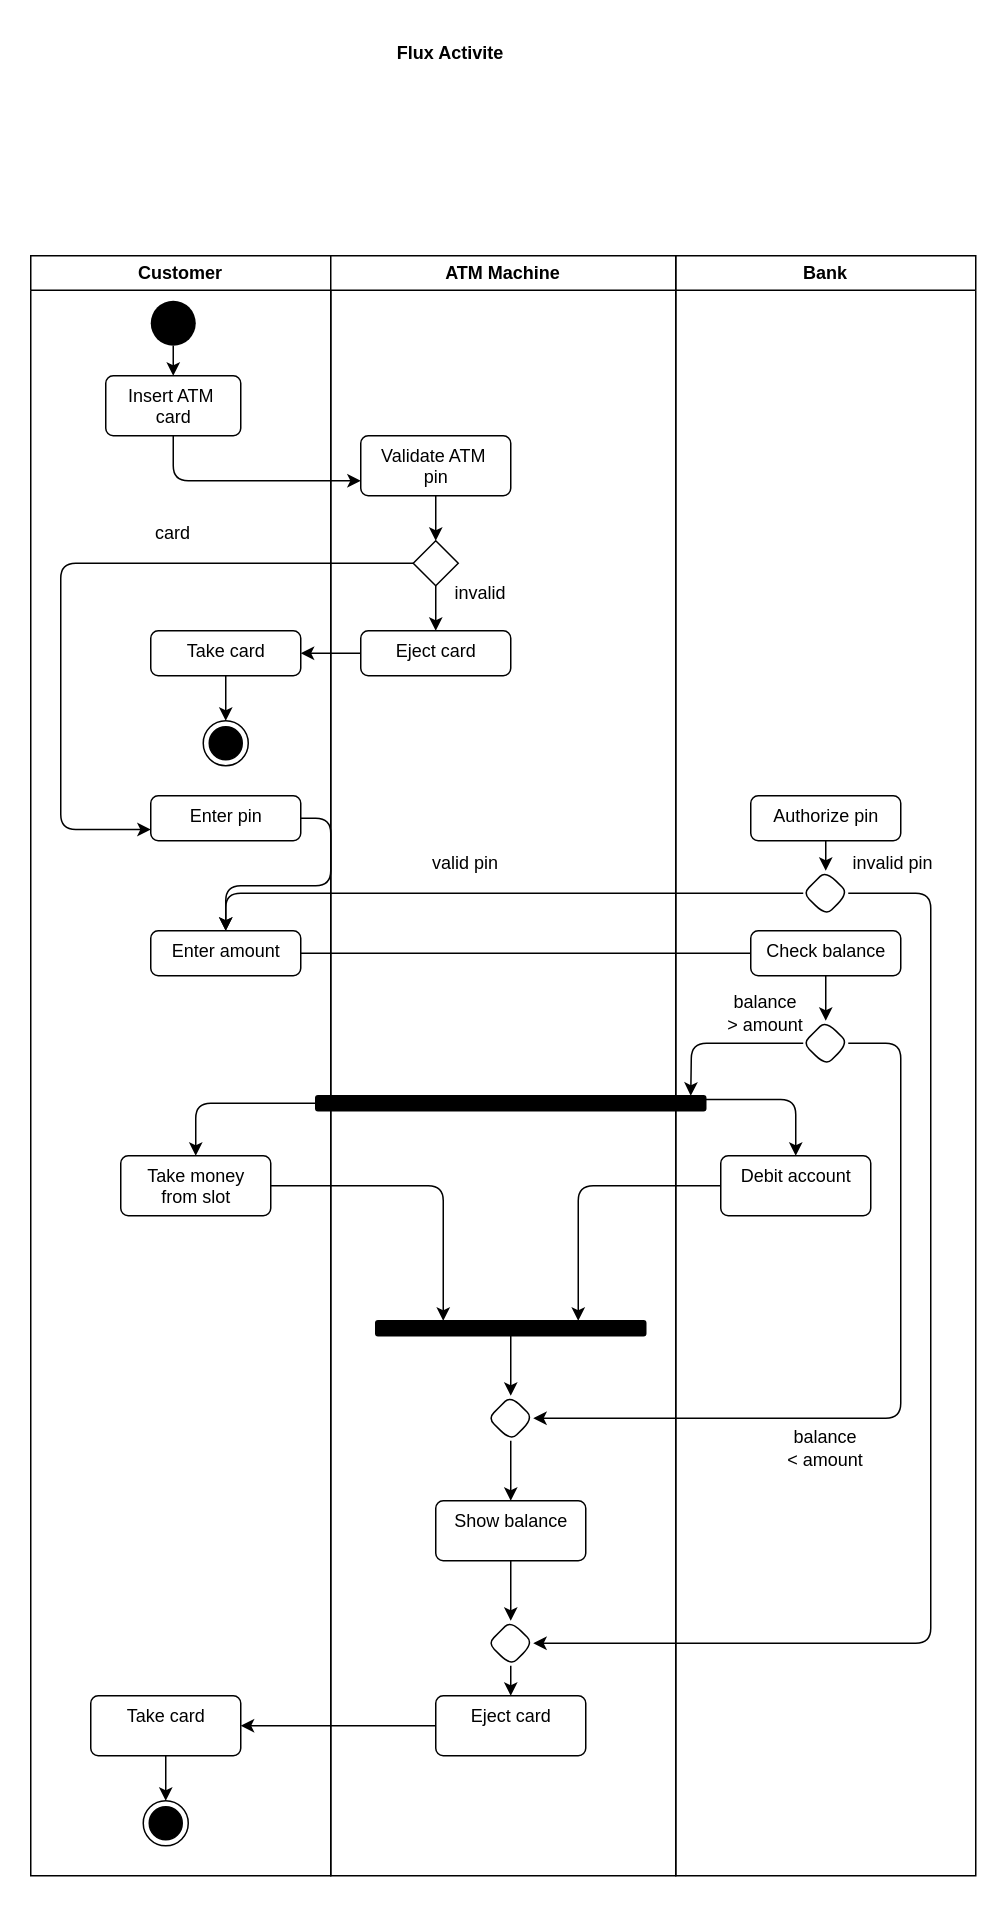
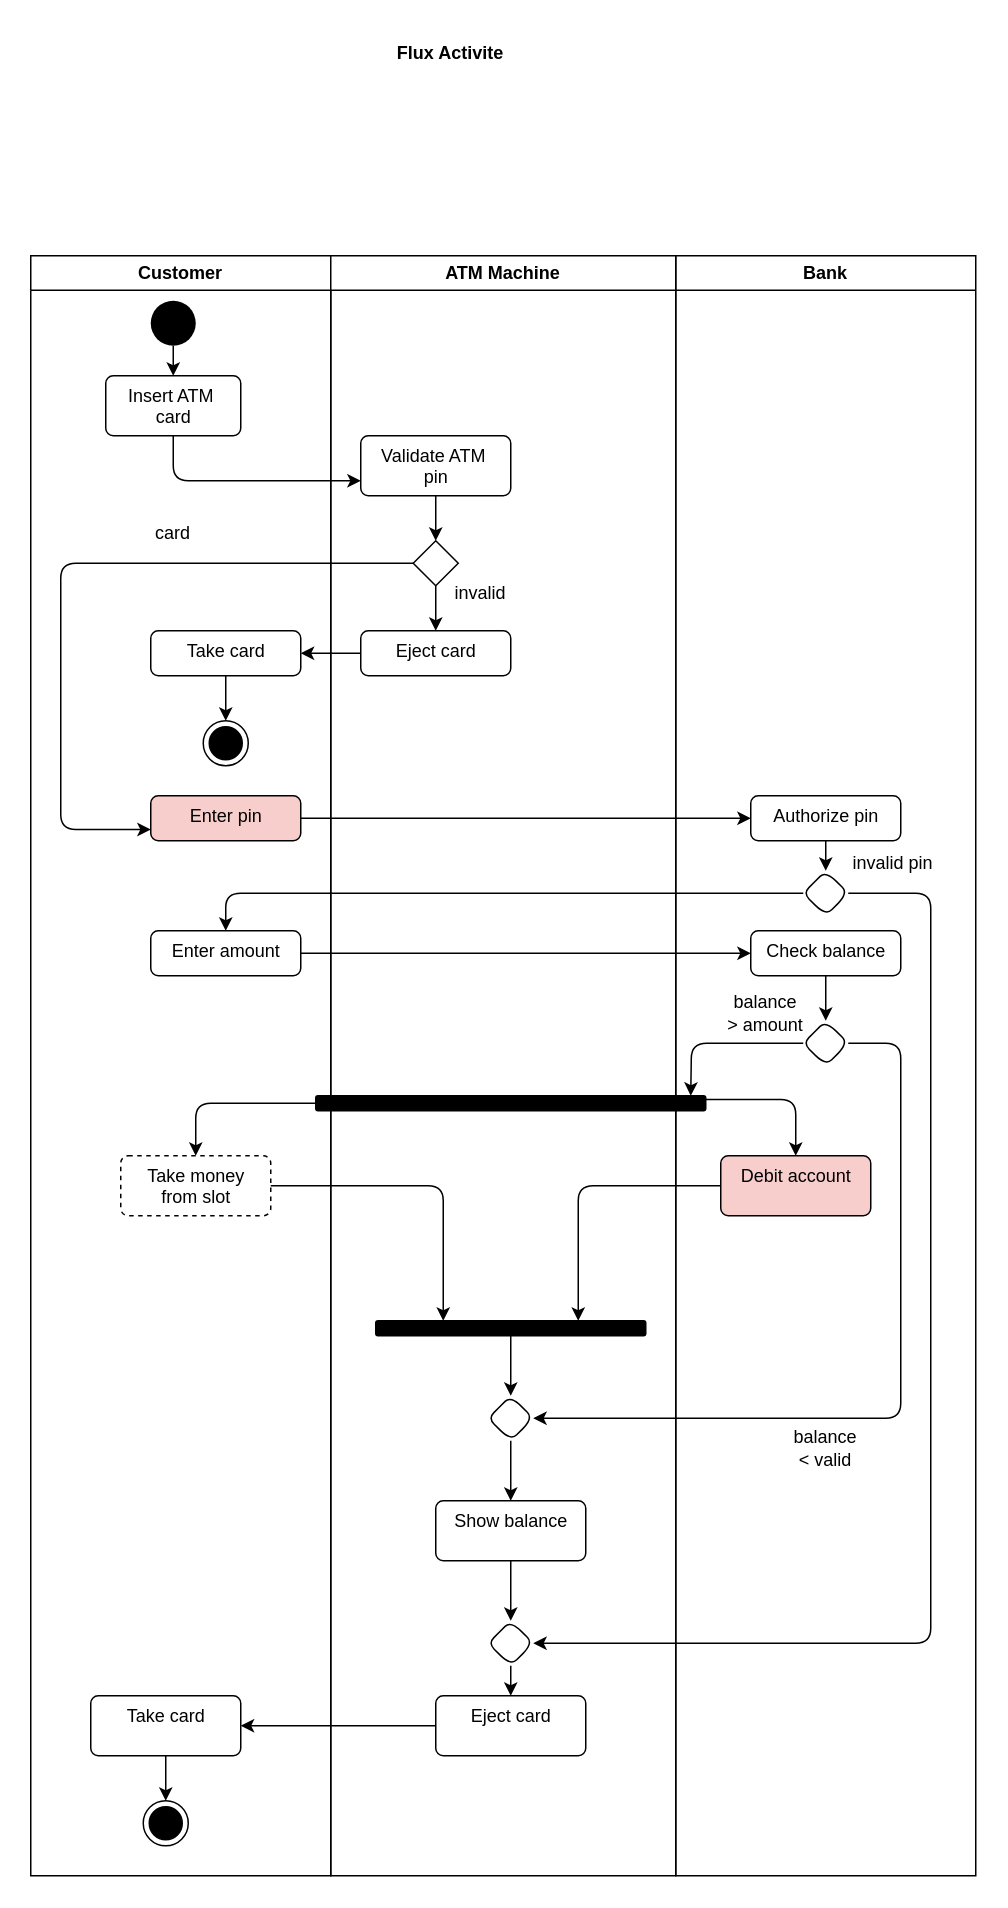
(226, 818) -> (226, 818)
(466, 863) -> none
(275, 886) -> (529, 818)
(743, 953) -> (739, 953)
(196, 1186) -> (196, 1186)
(796, 1186) -> (796, 1186)
(826, 1448) -> (826, 1448)
